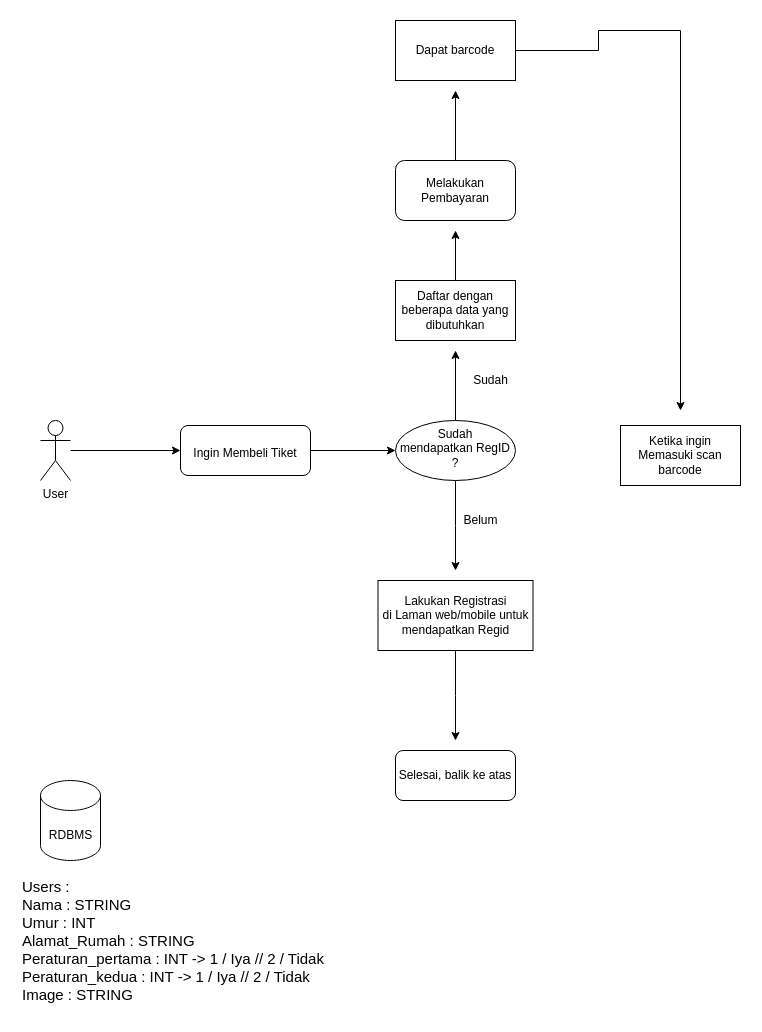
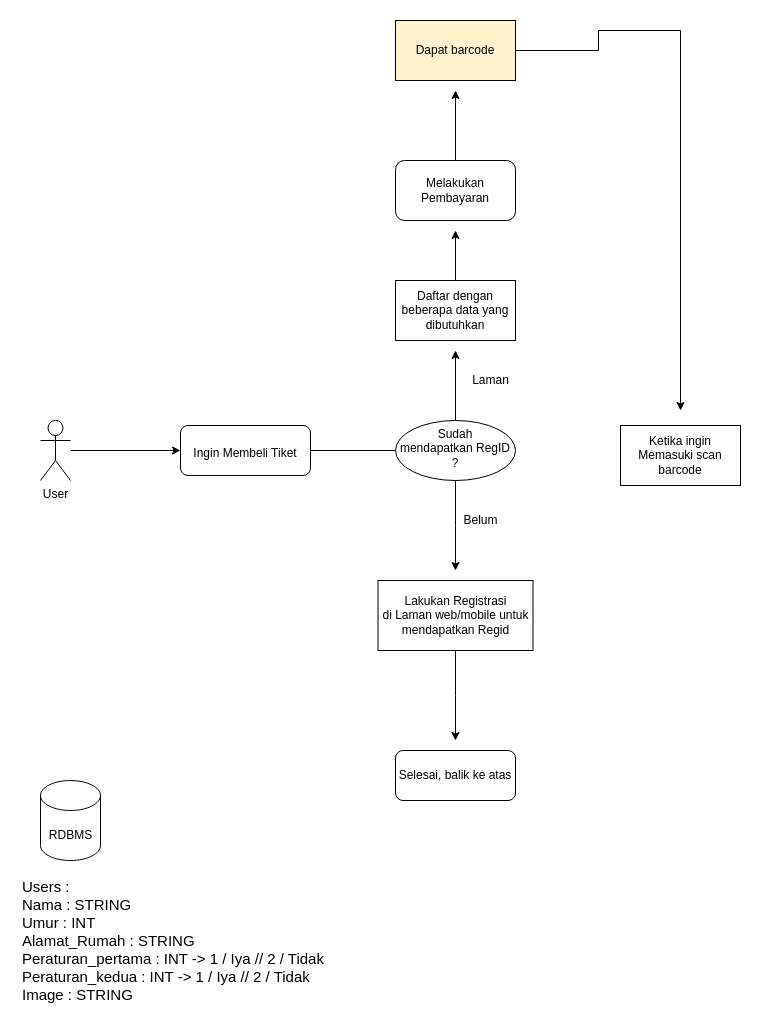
(456, 51) -> (456, 51)
(491, 381) -> (491, 381)
(387, 451) -> (390, 451)
